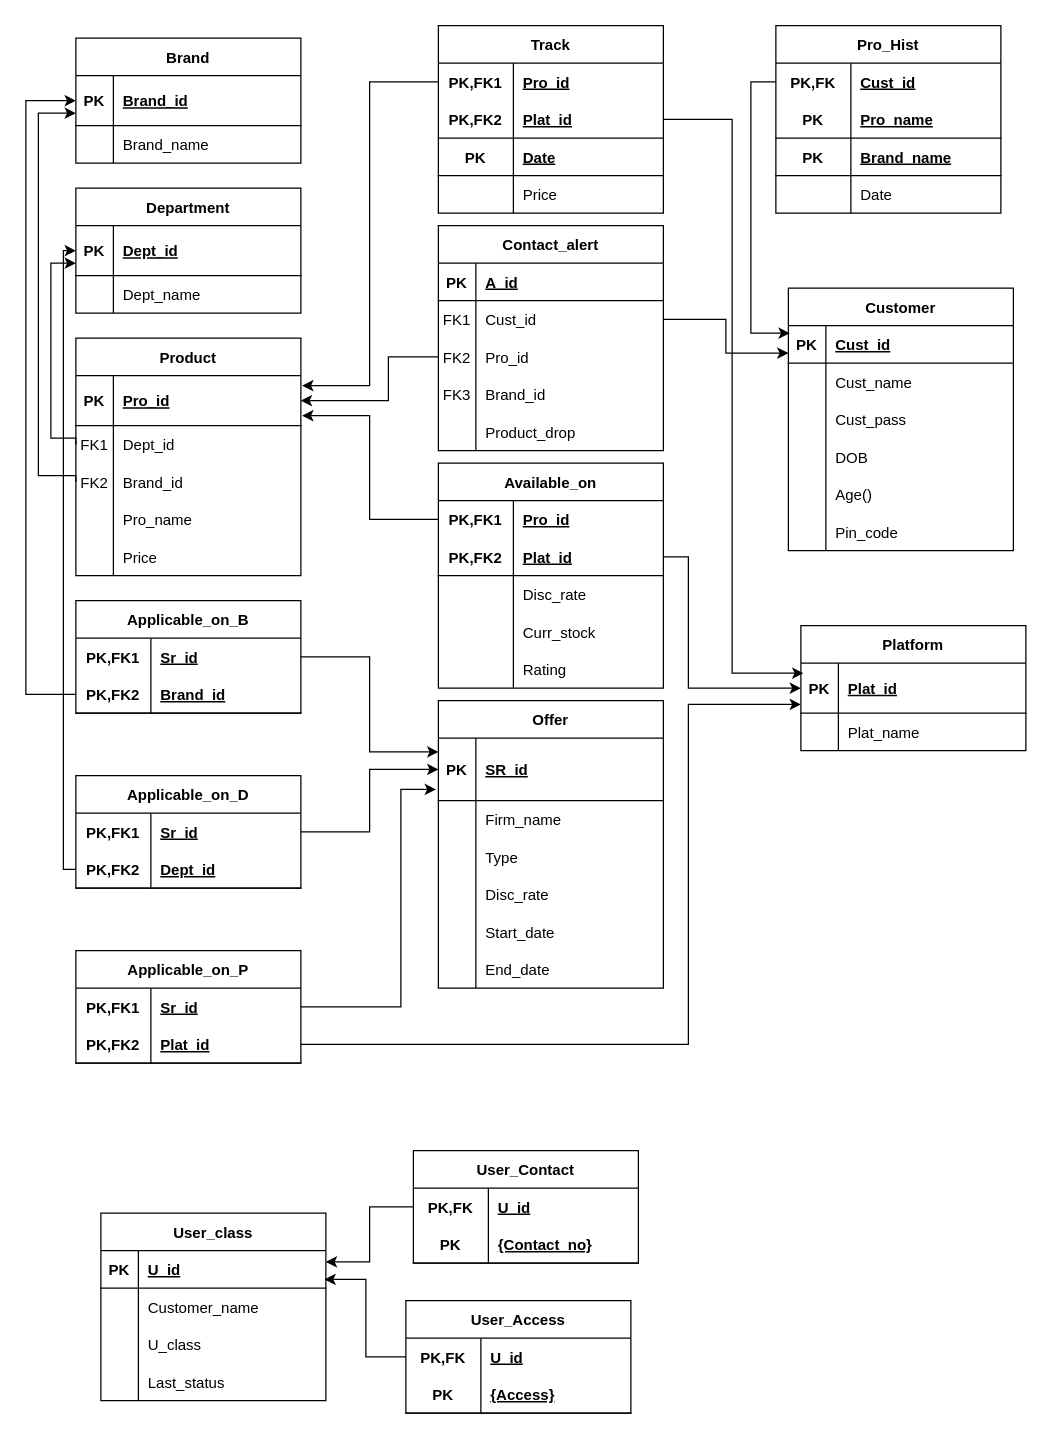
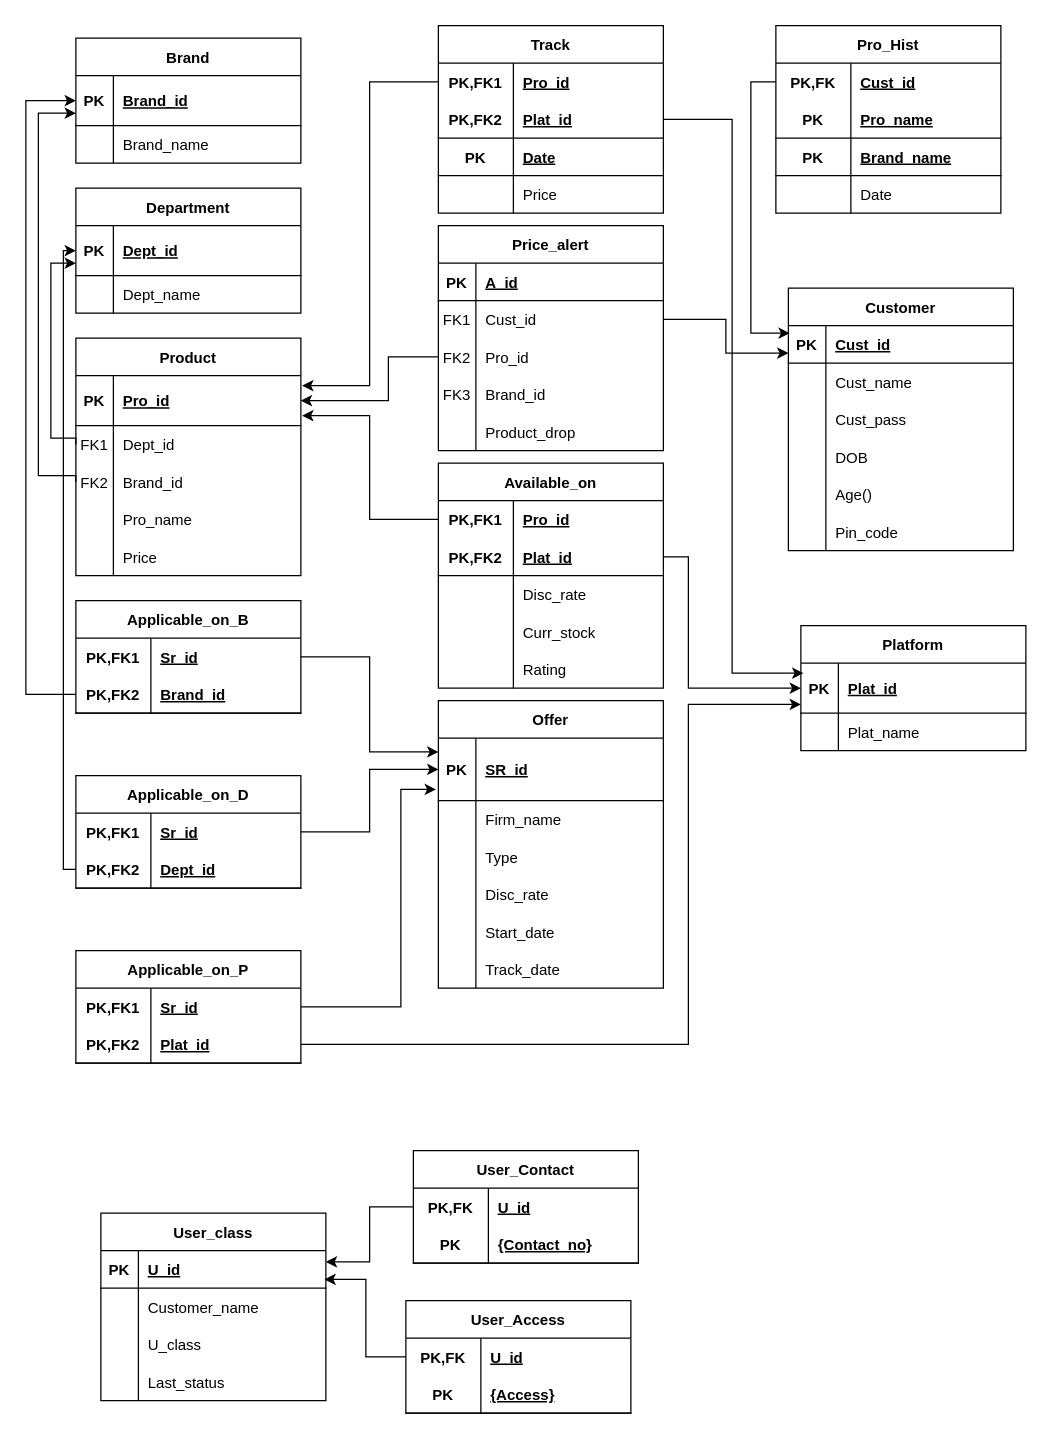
(550, 245) -> (550, 245)
(519, 970) -> (527, 970)
